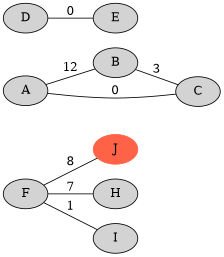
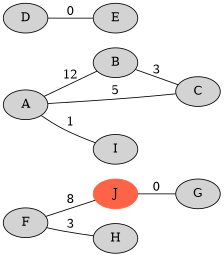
(116, 91) -> (116, 91)
(71, 188) -> (71, 225)
none -> (198, 194)
(71, 216) -> (67, 131)
